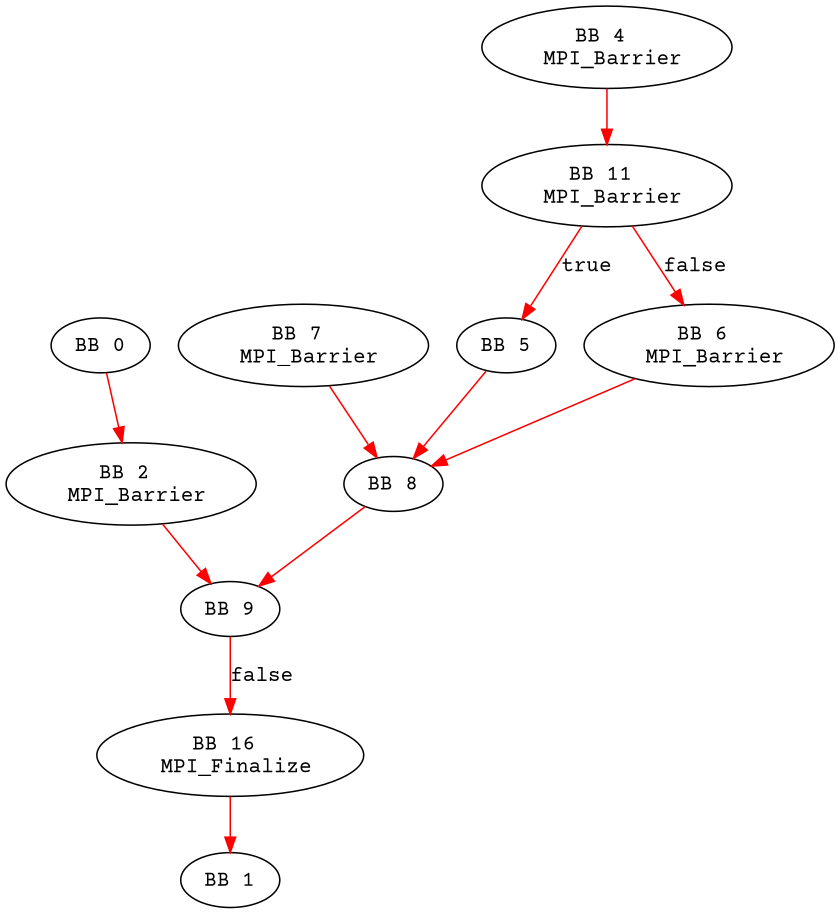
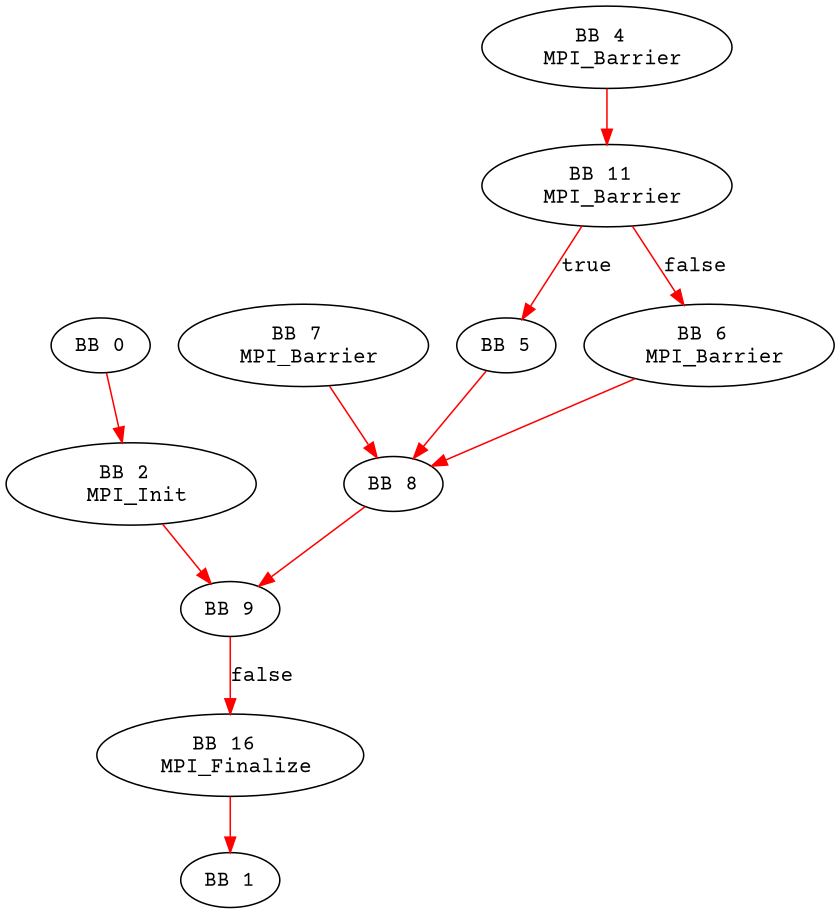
(131, 484) -> (131, 484)
